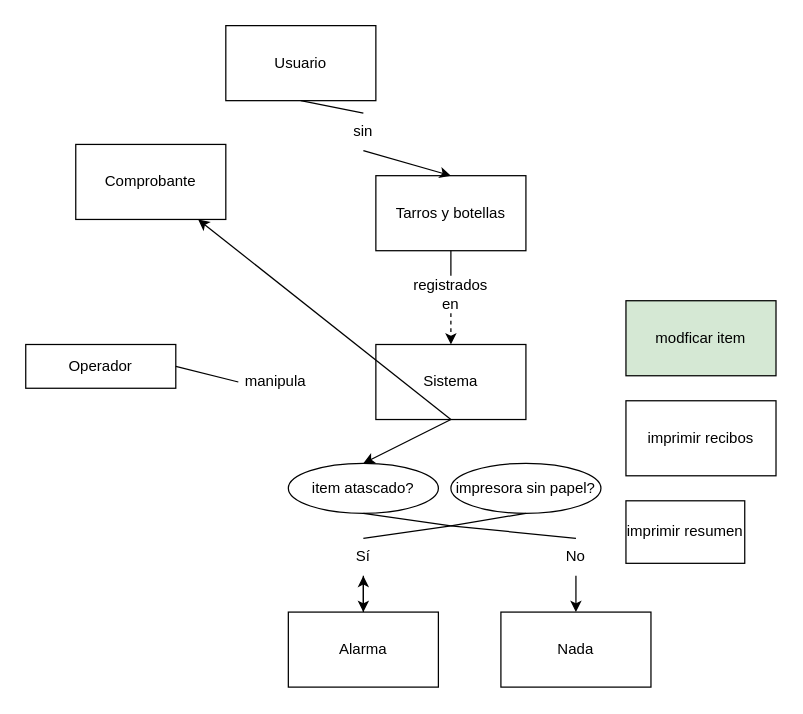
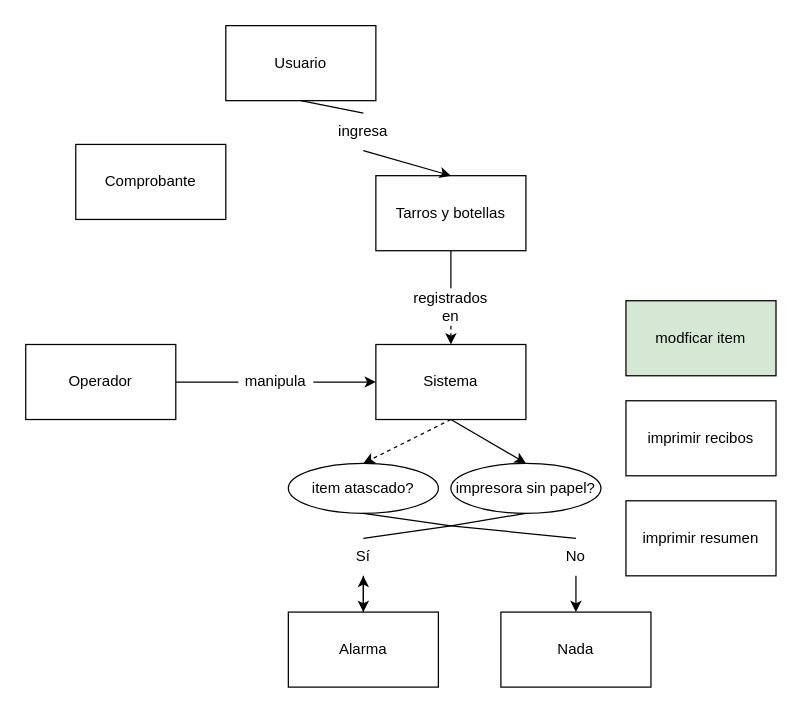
(363, 132) -> (363, 132)
(451, 294) -> (451, 307)
(326, 321) -> (486, 440)
(101, 366) -> (101, 382)
none -> (340, 382)
(409, 440) -> (409, 440)
(685, 532) -> (701, 538)
